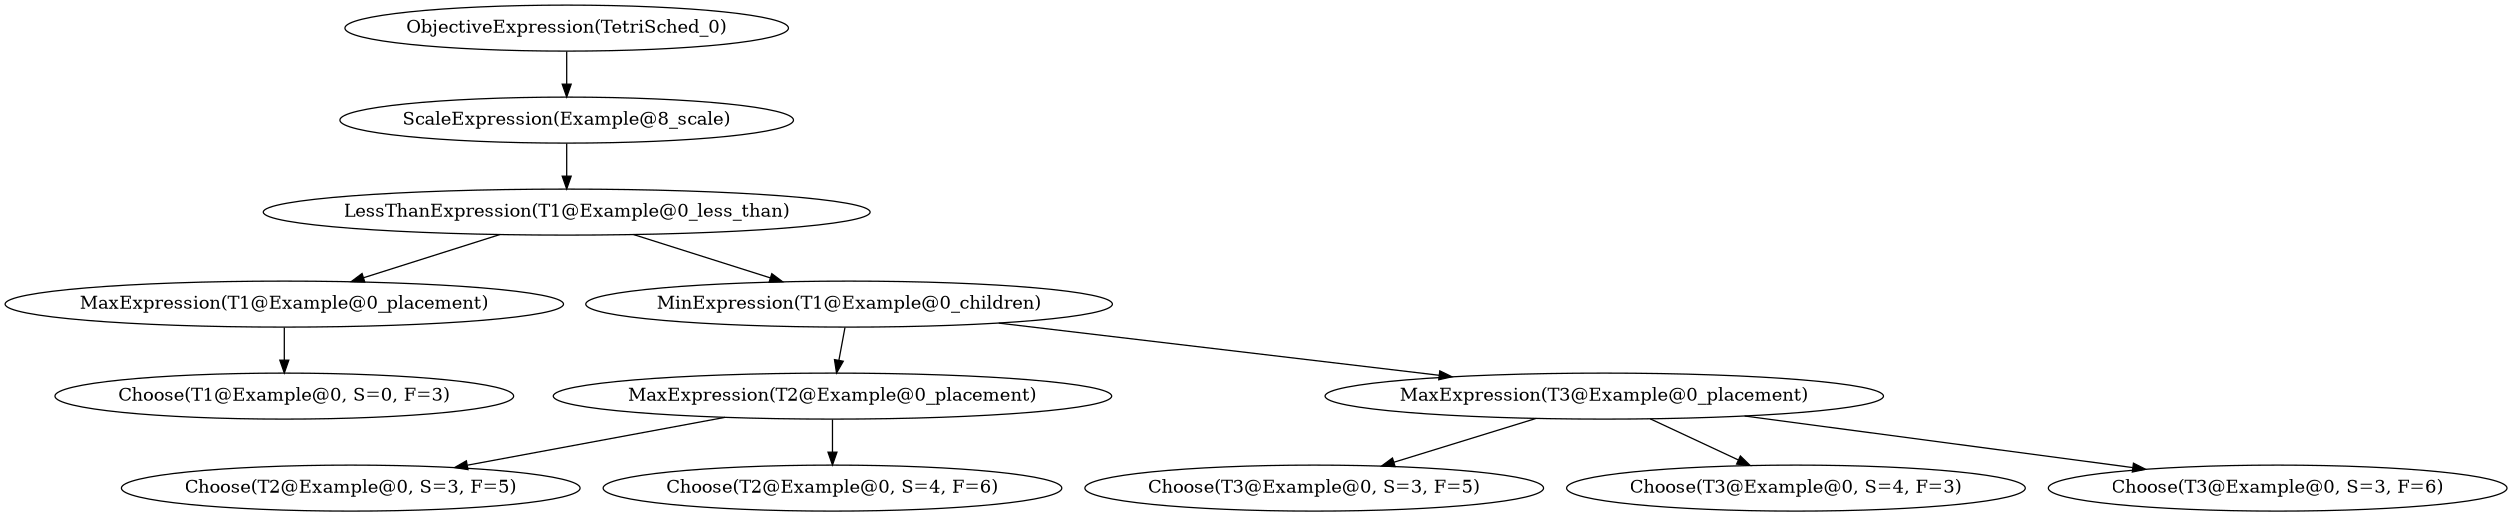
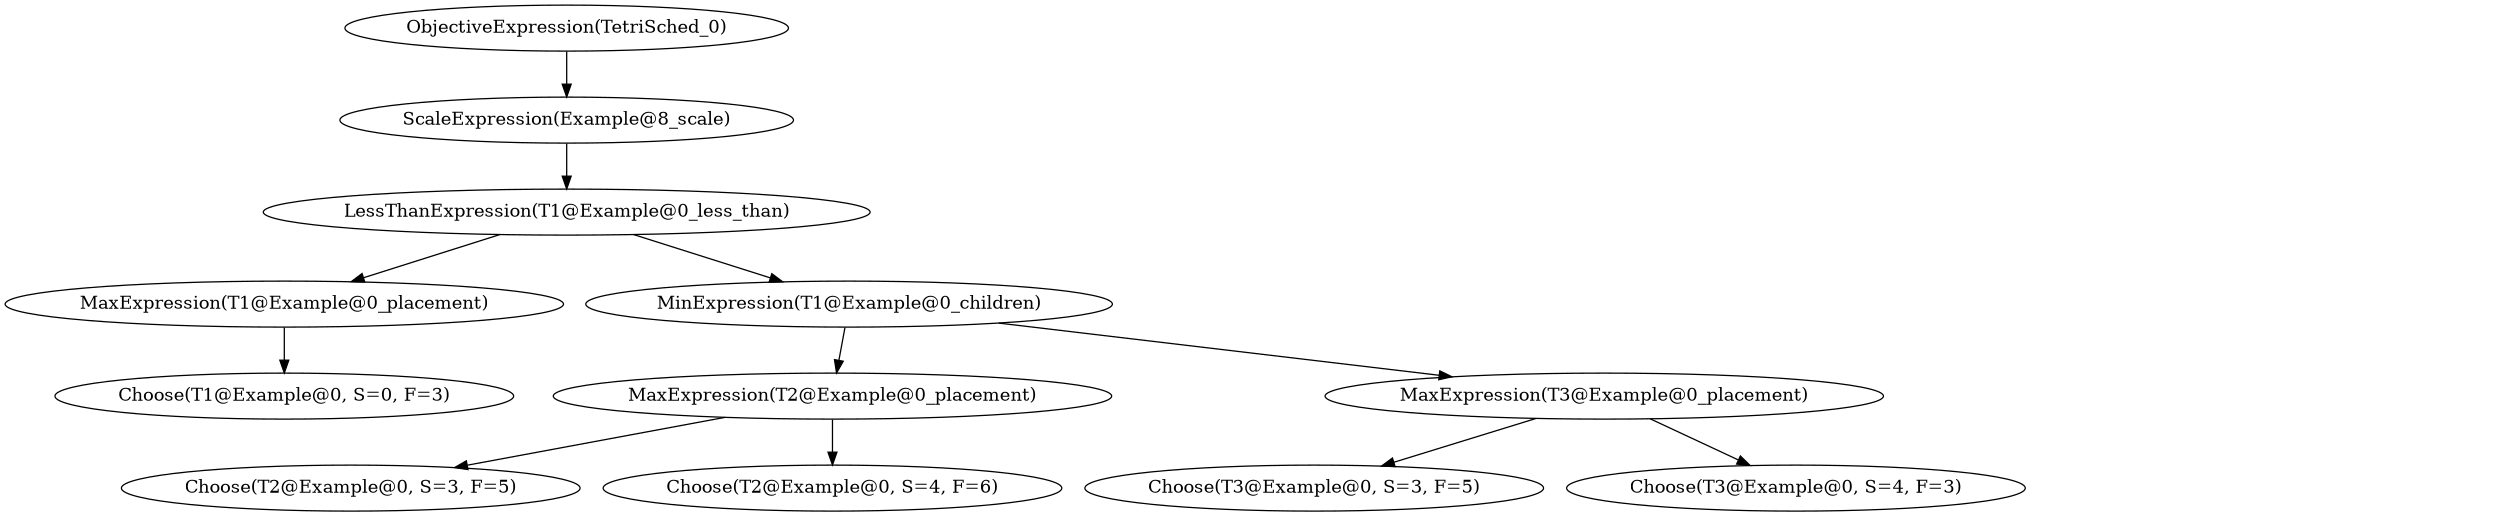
(2278, 488) -> none
